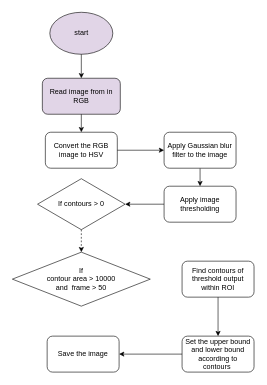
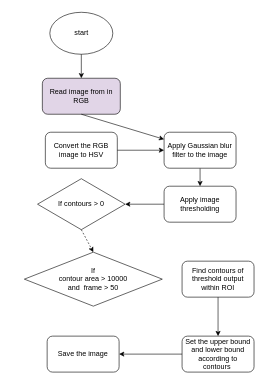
(81, 33) -> (81, 33)
(81, 126) -> (122, 127)
(81, 279) -> (93, 279)
